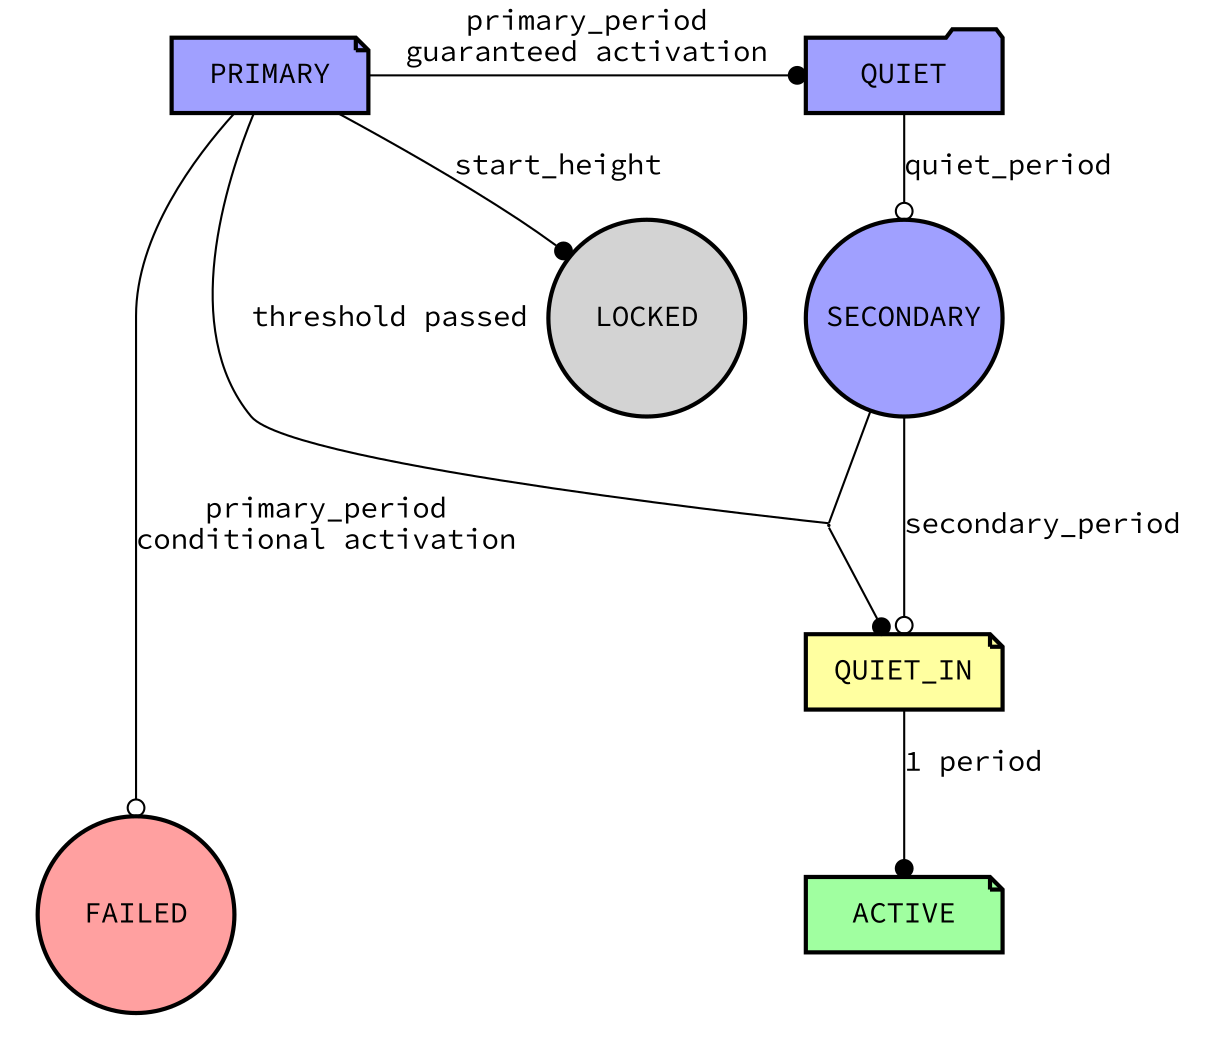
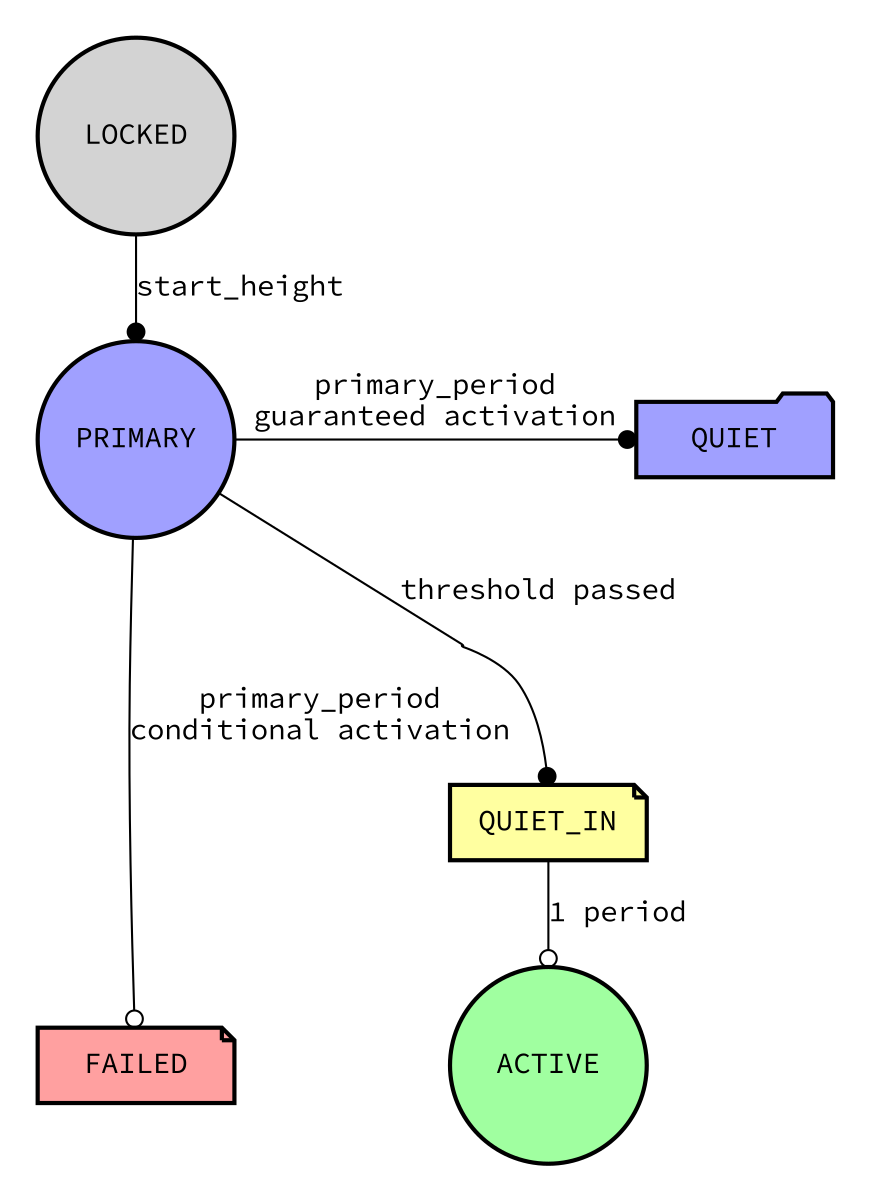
(270, 75) -> (136, 440)
(449, 176) -> (136, 279)
(904, 318) -> none
(904, 785) -> (548, 905)
(136, 915) -> (136, 1065)
(904, 915) -> (548, 1065)
